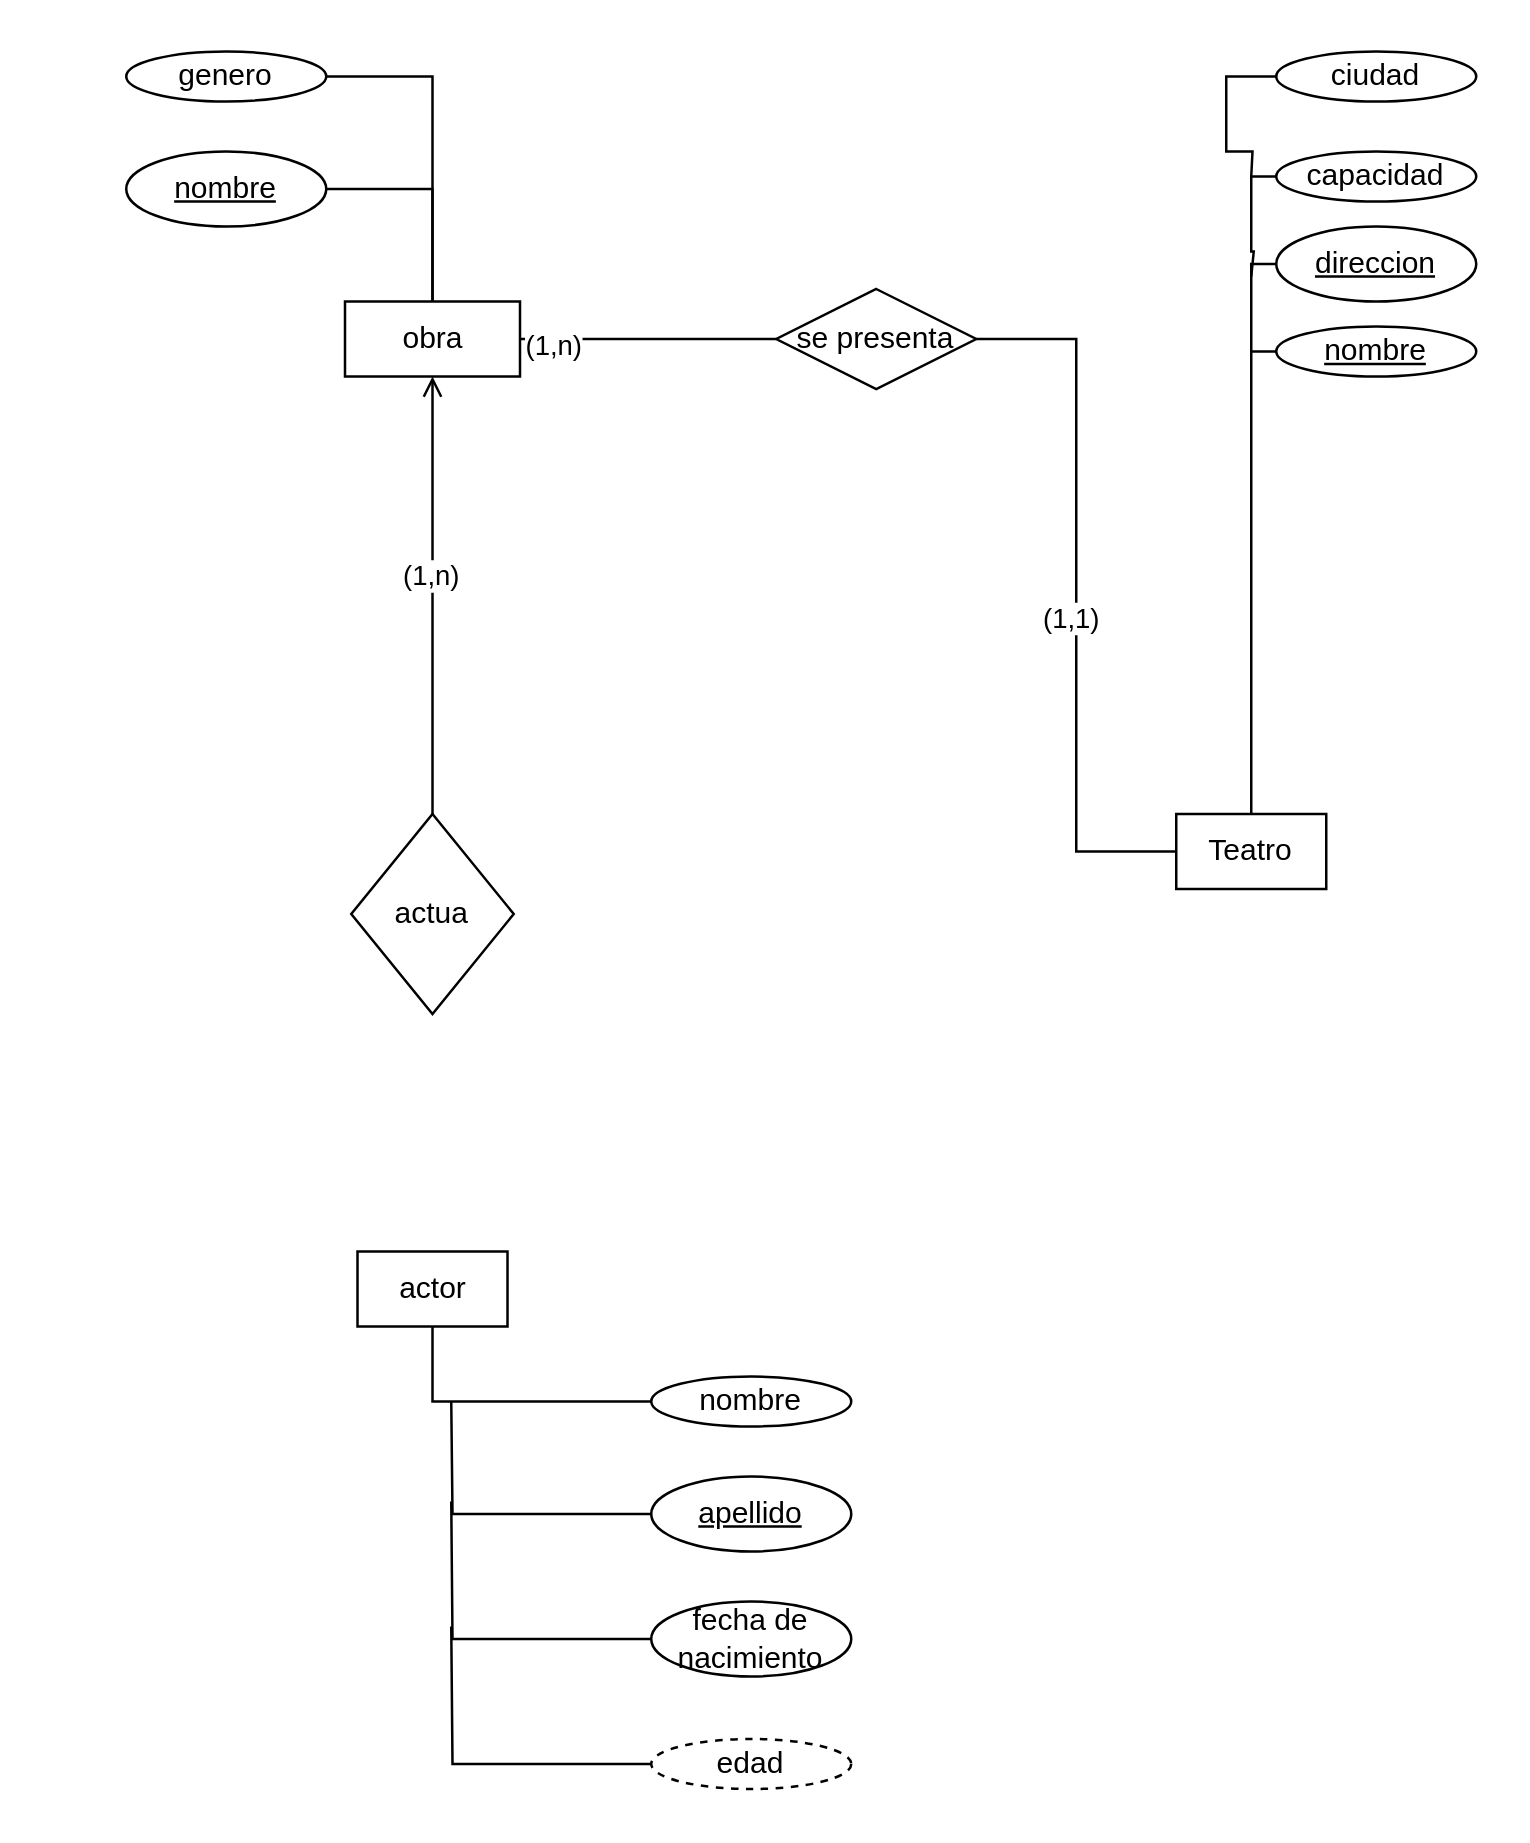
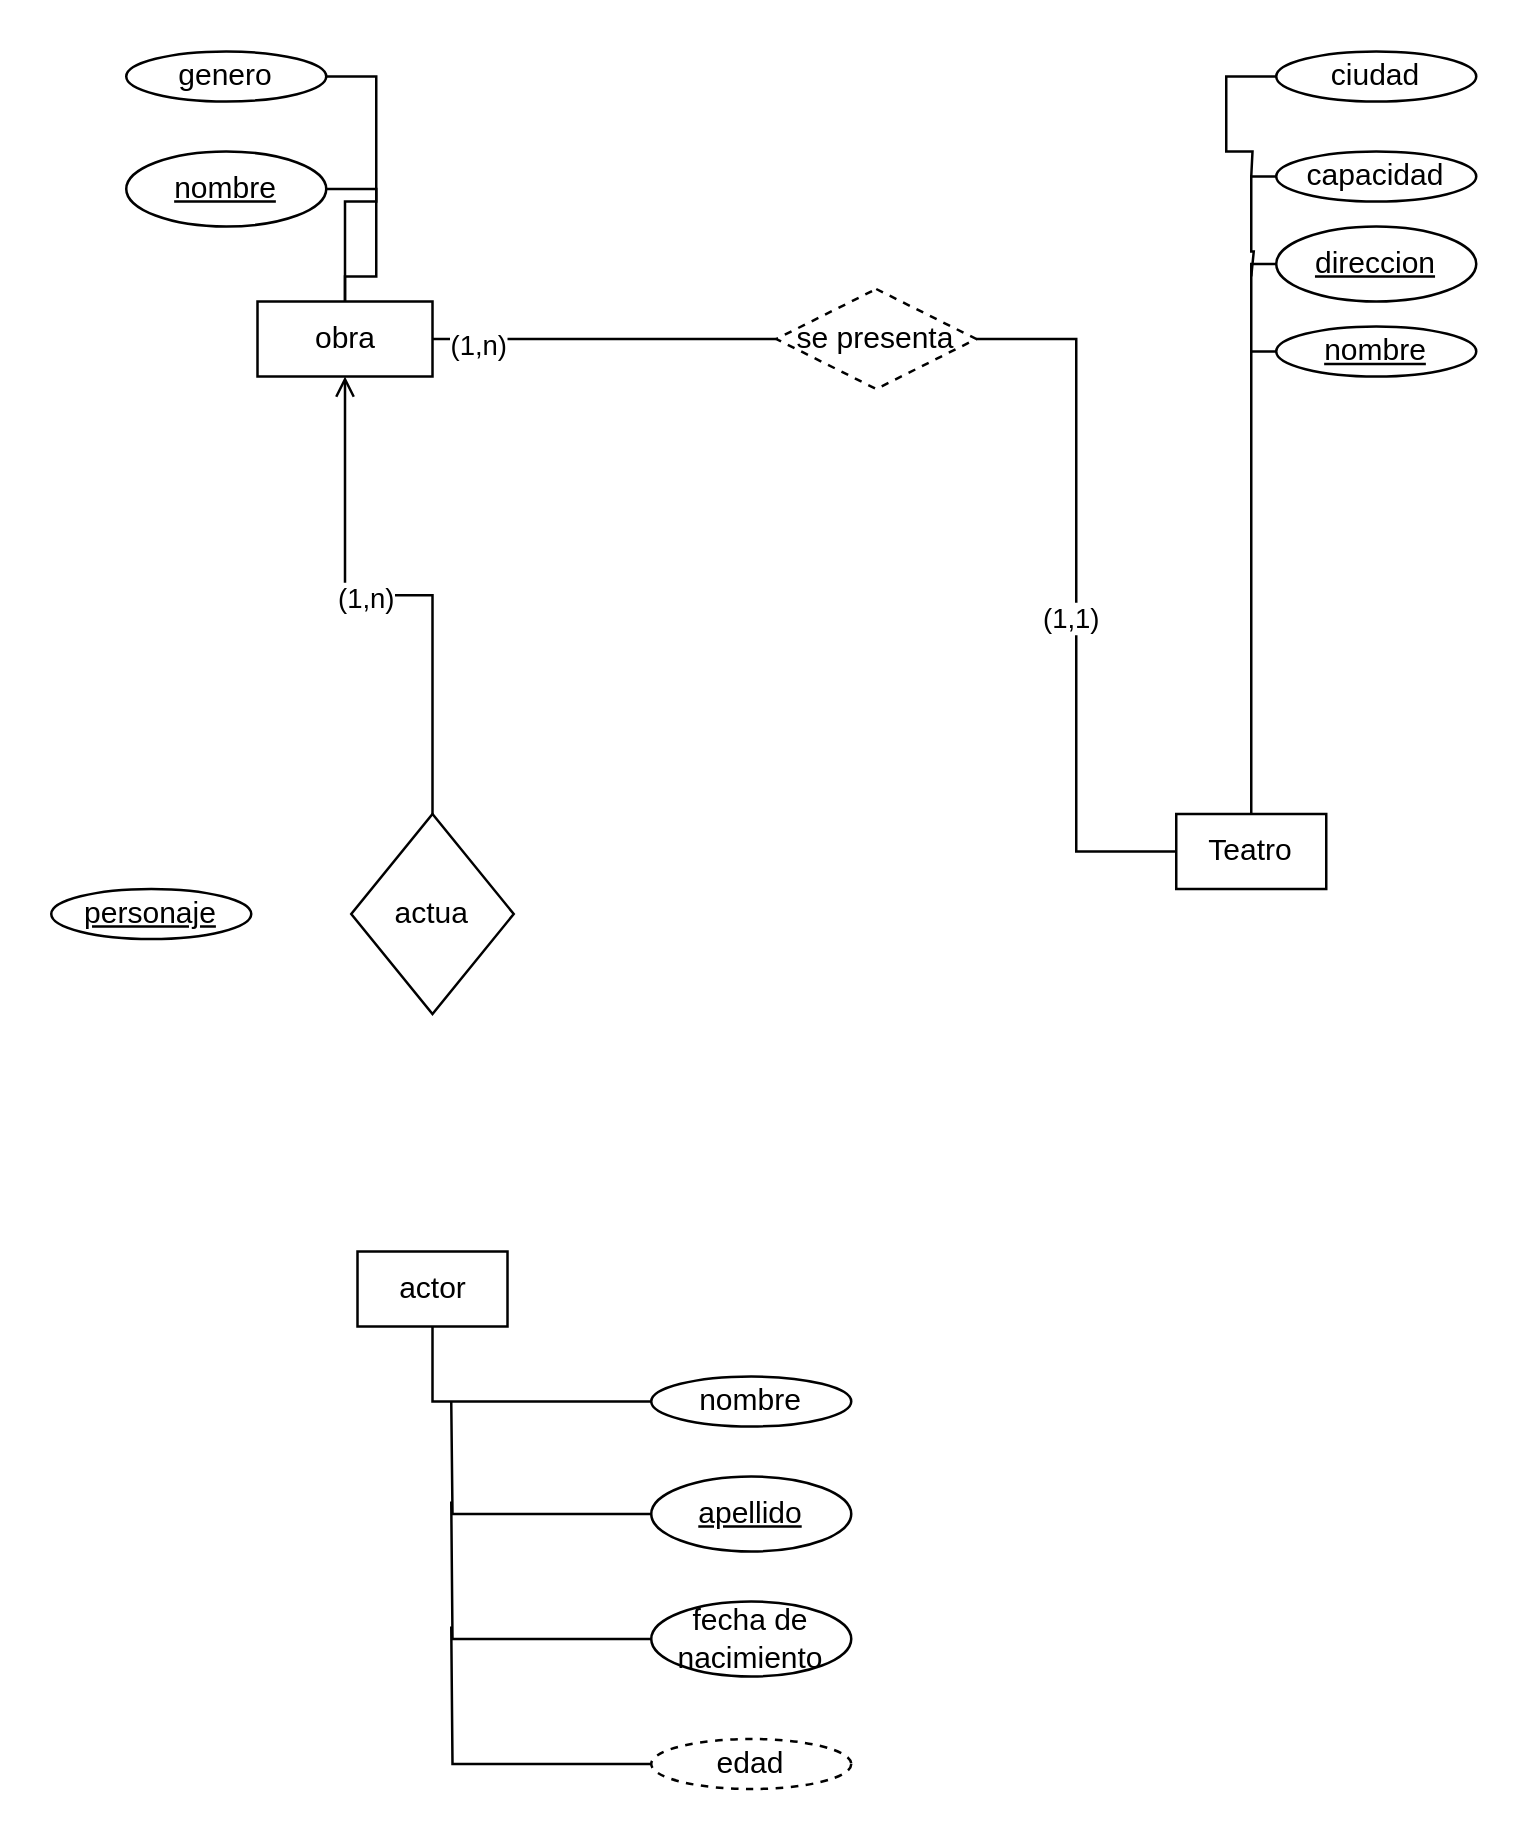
(433, 339) -> (345, 339)
(876, 339) -> (876, 339)
none -> (151, 914)
